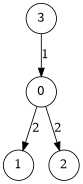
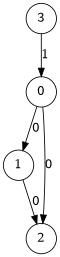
(36, 129) -> (36, 129)
(58, 129) -> (49, 165)
none -> (29, 198)
